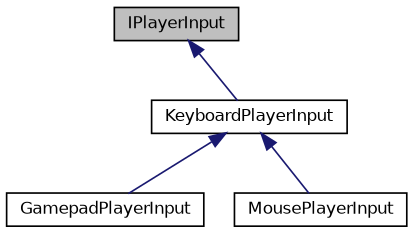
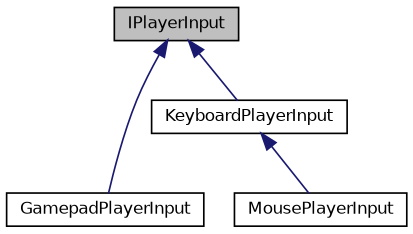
(170, 168) -> (129, 122)
